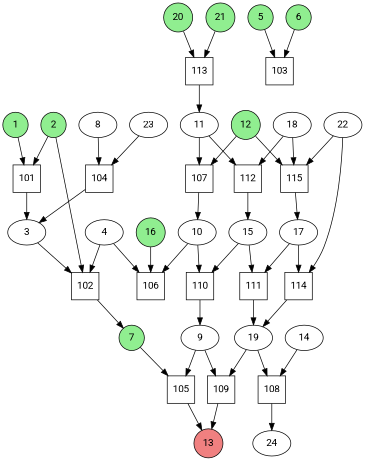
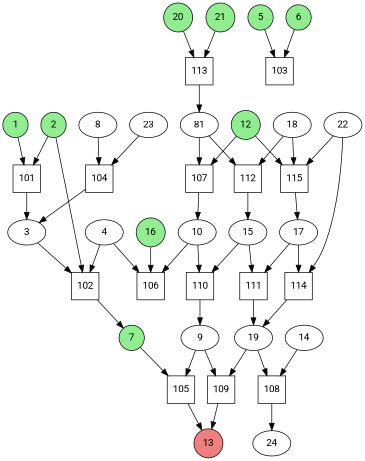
(199, 125) -> (199, 125)
